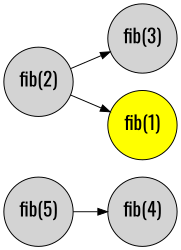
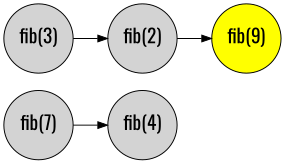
(86, 62) -> (85, 38)
(142, 125) -> (246, 38)
(38, 212) -> (38, 125)
